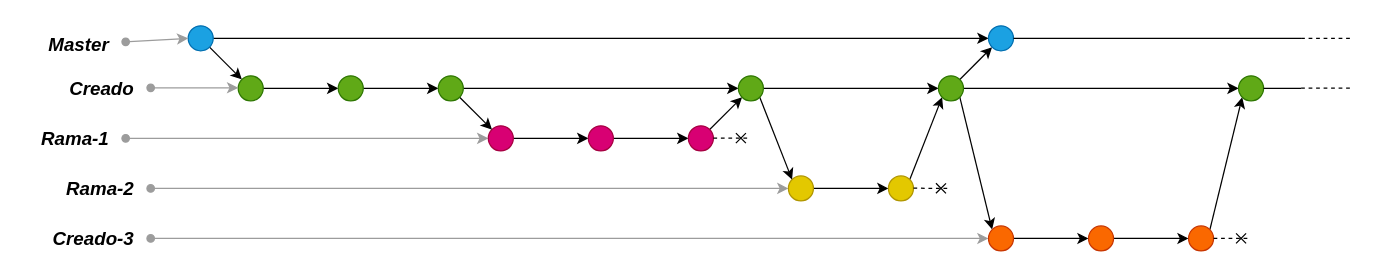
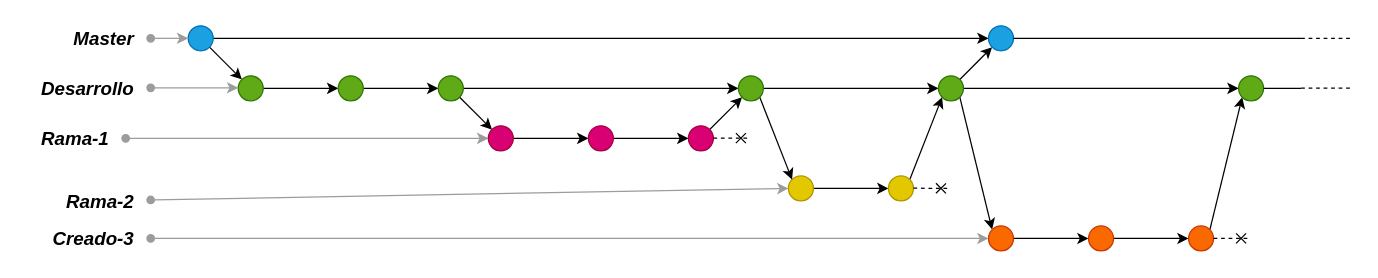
(76, 44) -> (101, 38)
(103, 88) -> (87, 88)
(101, 188) -> (101, 201)
